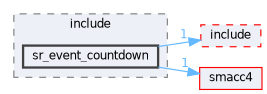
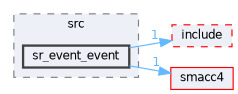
(91, 25) -> (76, 25)
(91, 57) -> (76, 57)
